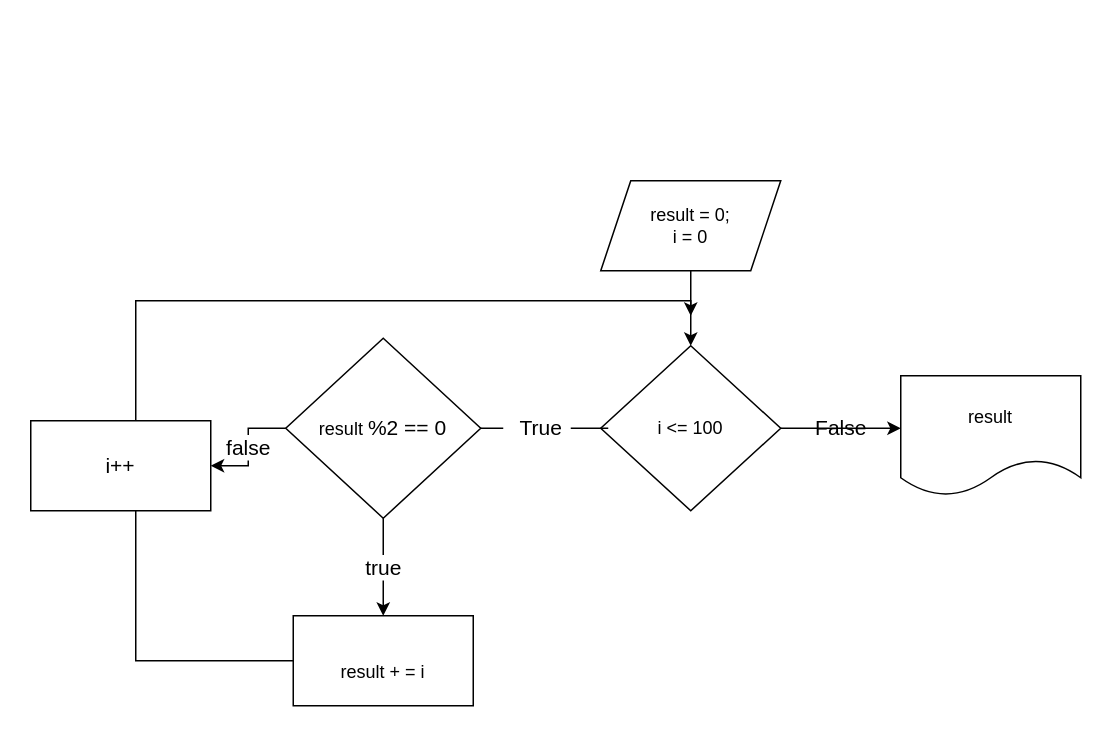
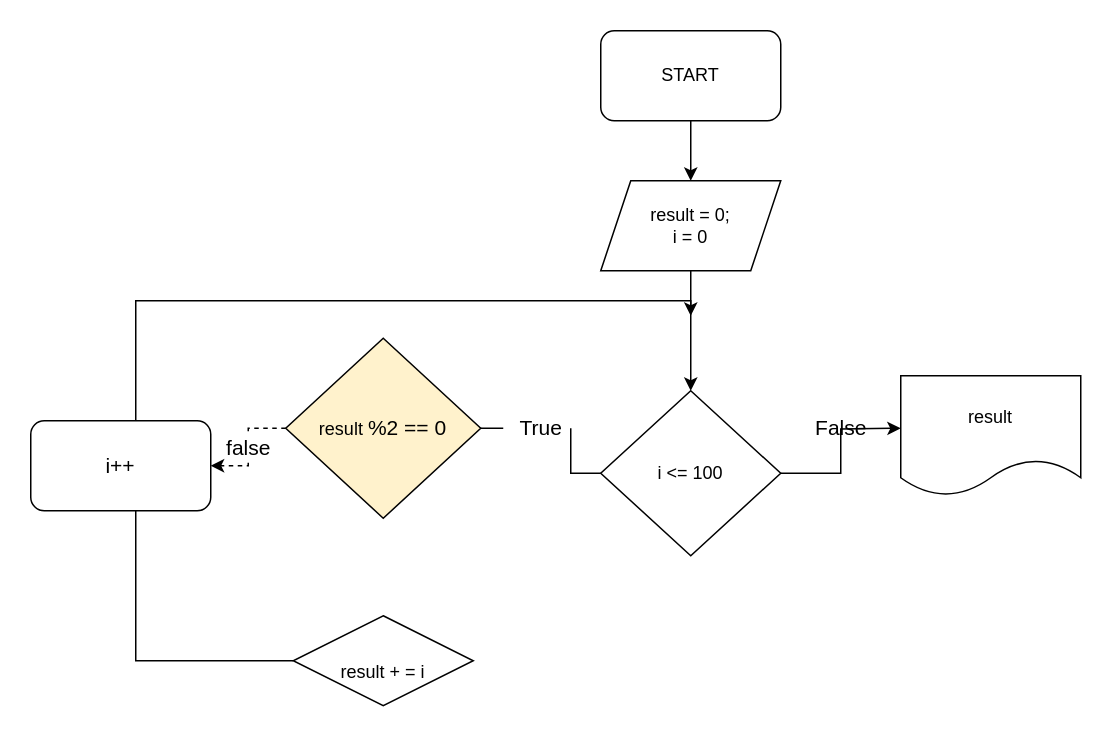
none -> (691, 76)
none -> (691, 146)
(261, 428) -> (261, 428)
(383, 428) -> (383, 428)
(691, 428) -> (691, 473)
(121, 466) -> (121, 466)
(383, 536) -> none
(383, 661) -> (383, 661)
